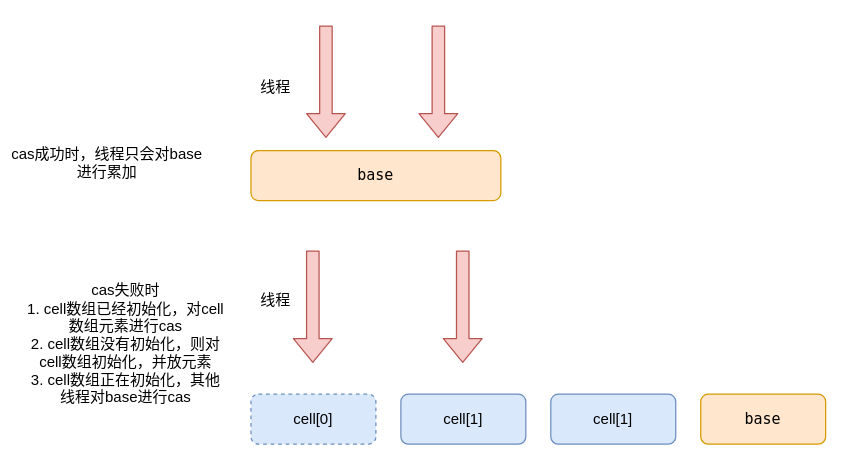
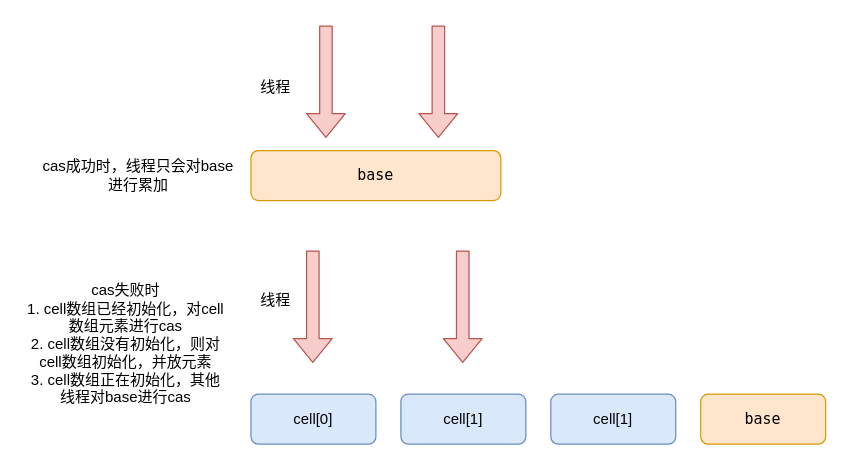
(107, 163) -> (138, 176)
(313, 419) -> (313, 419)
